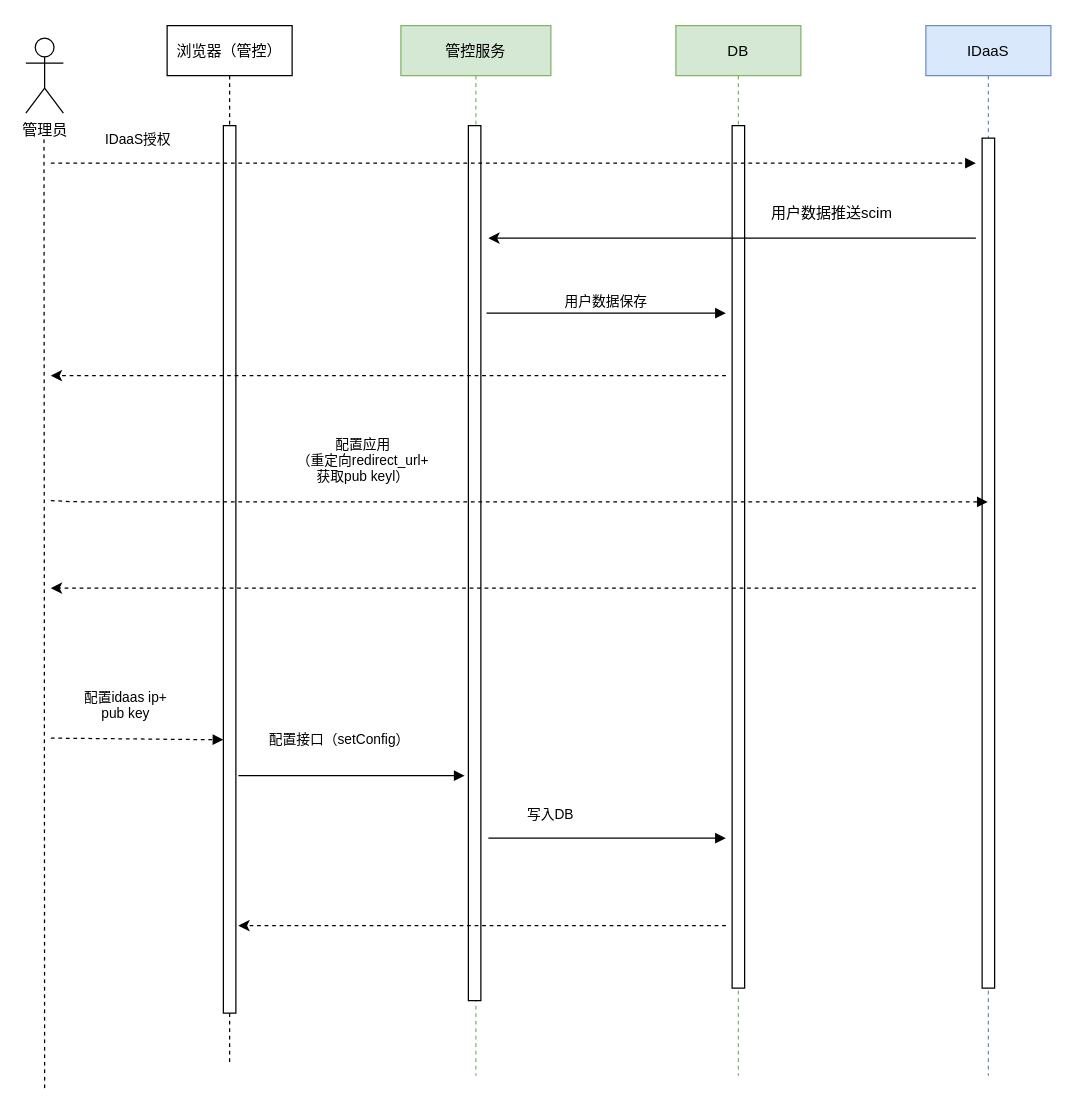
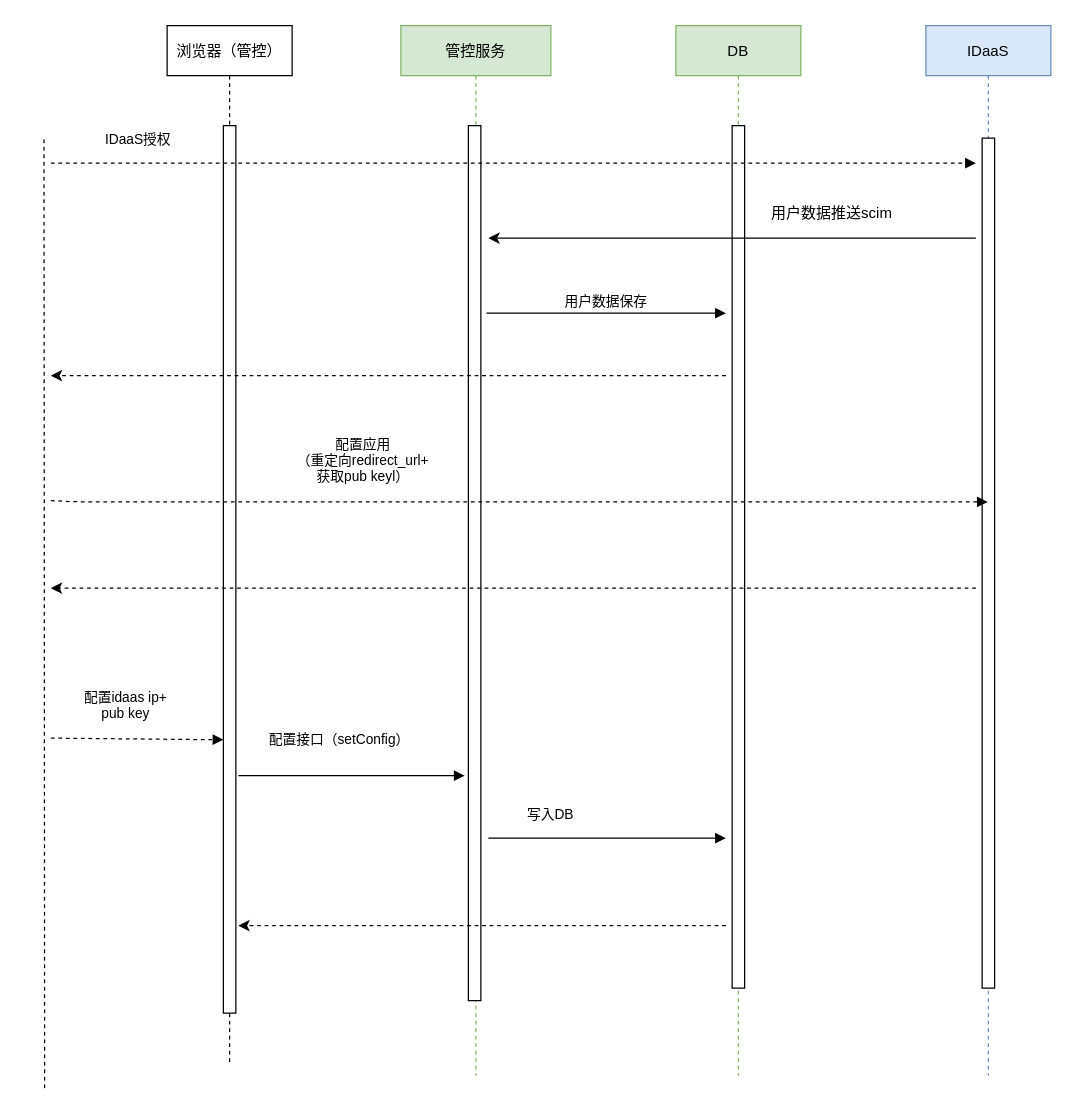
(44, 76) -> none
